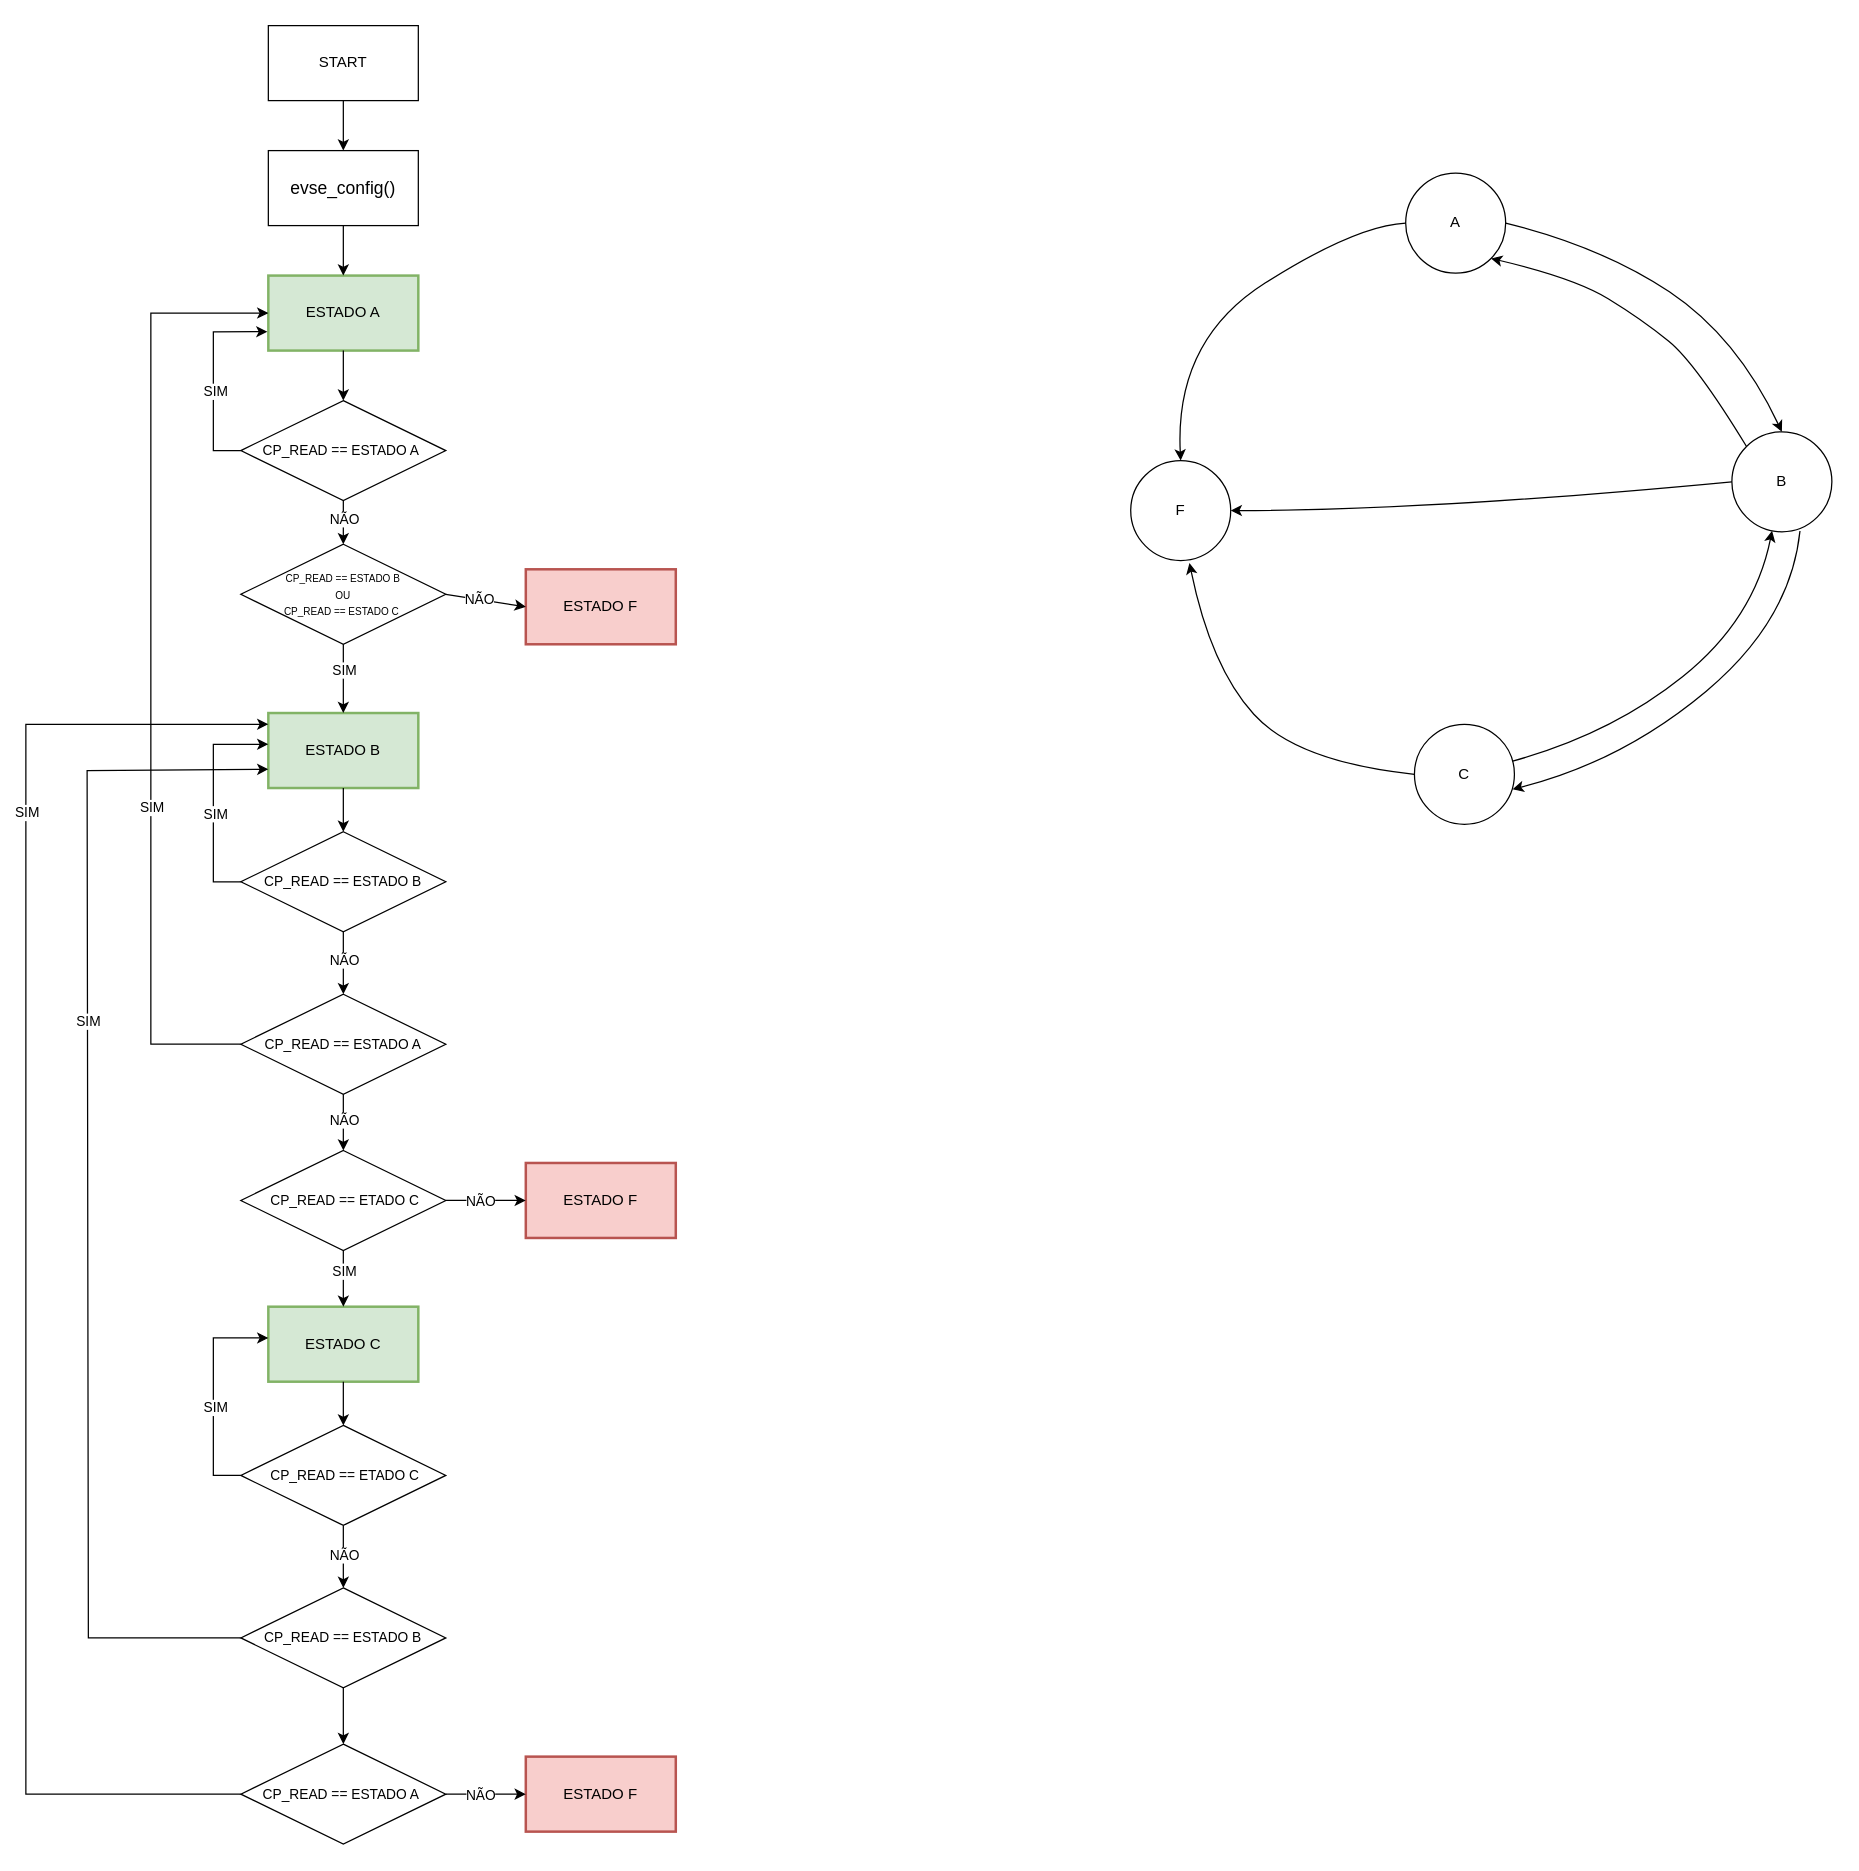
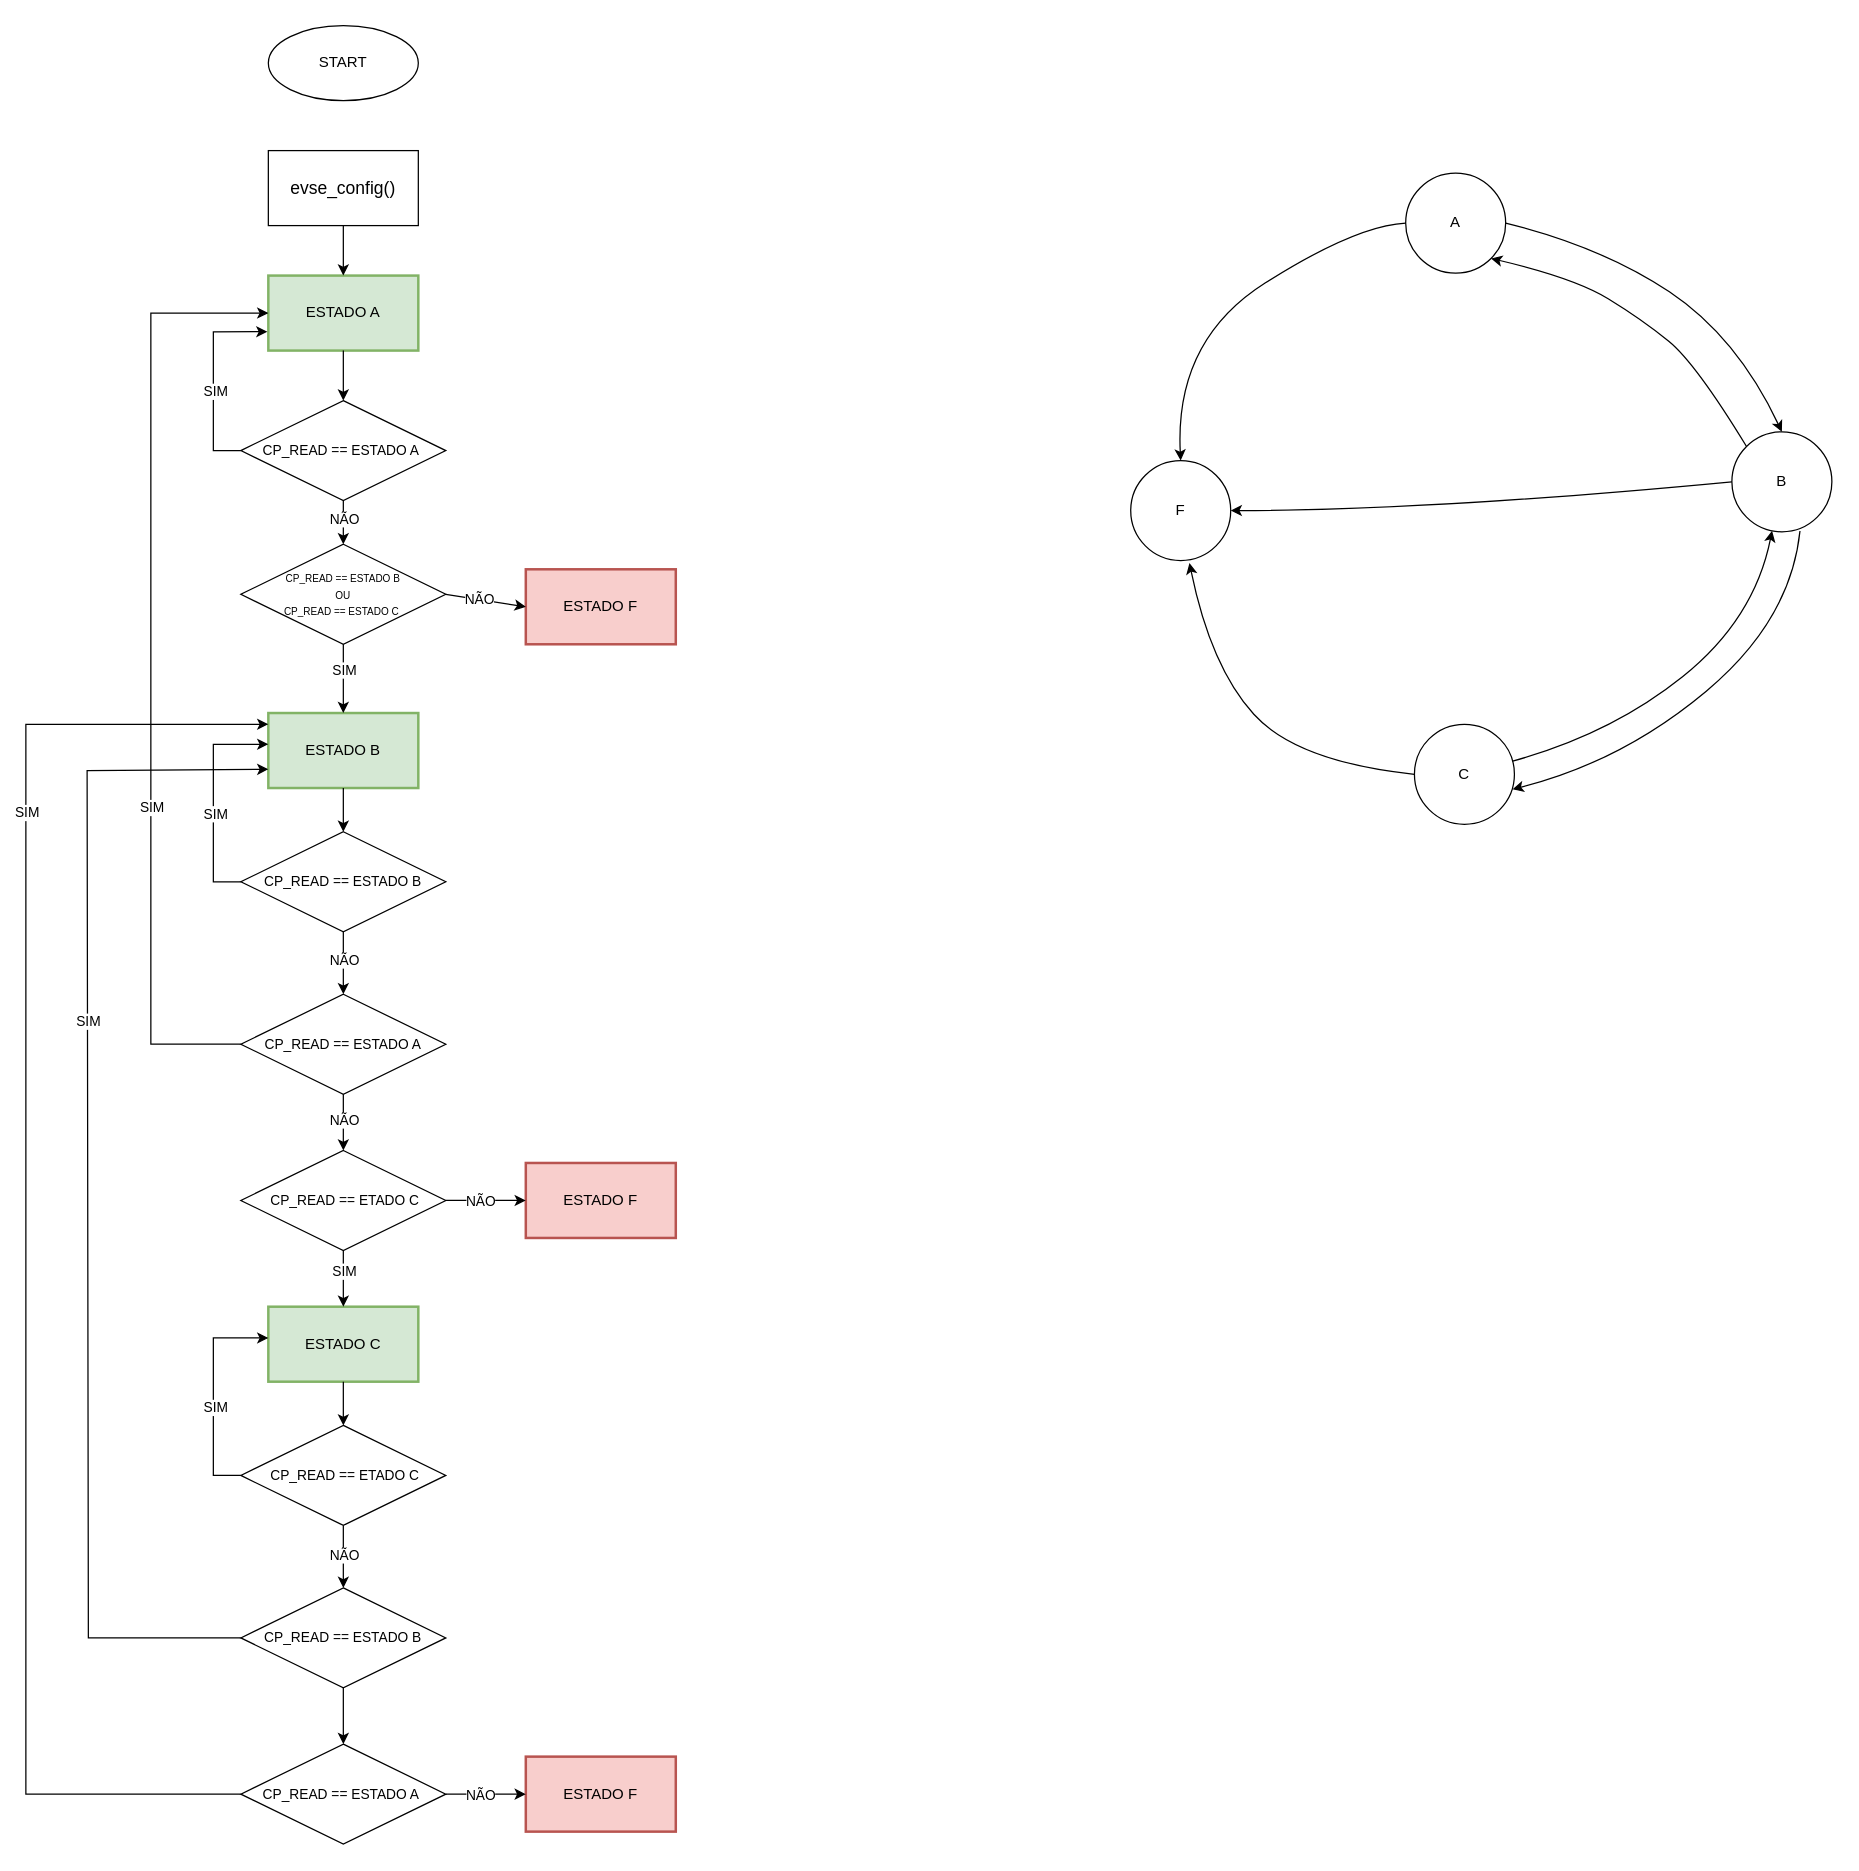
(343, 63) -> (343, 63)
(343, 122) -> none
